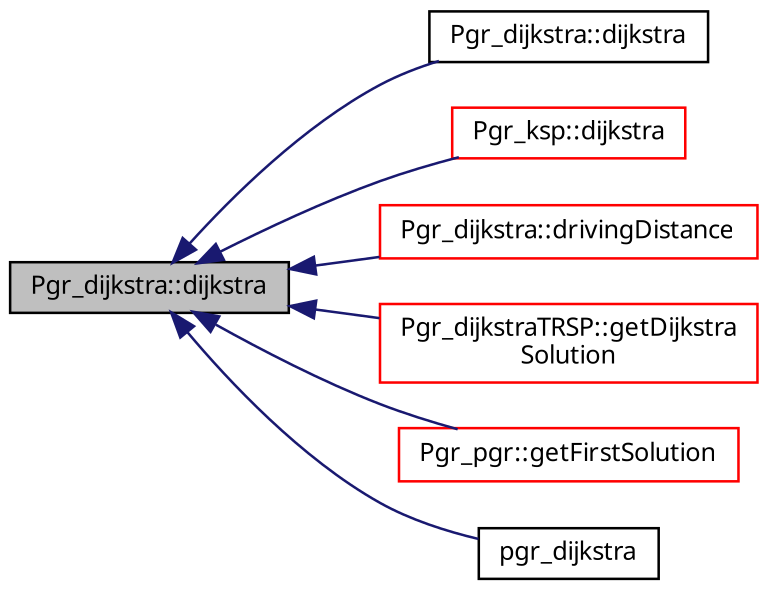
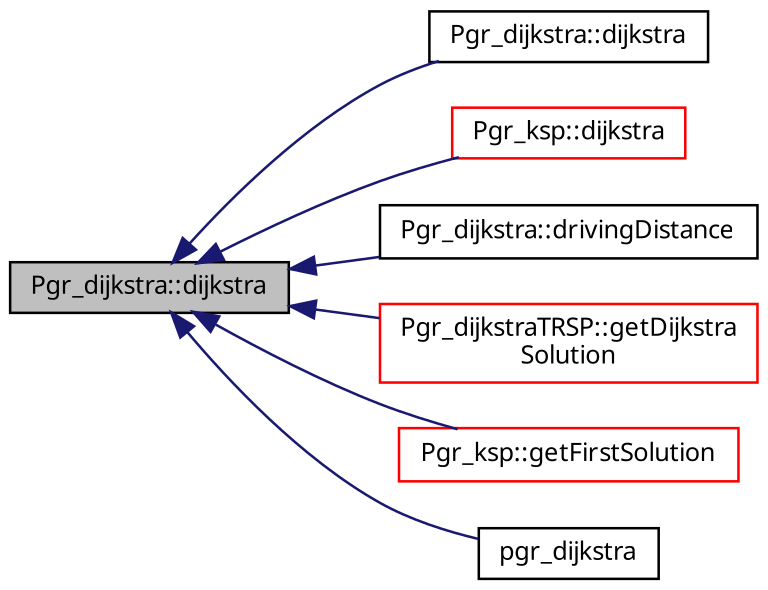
(569, 232) -> (569, 232)
(569, 455) -> (569, 455)
